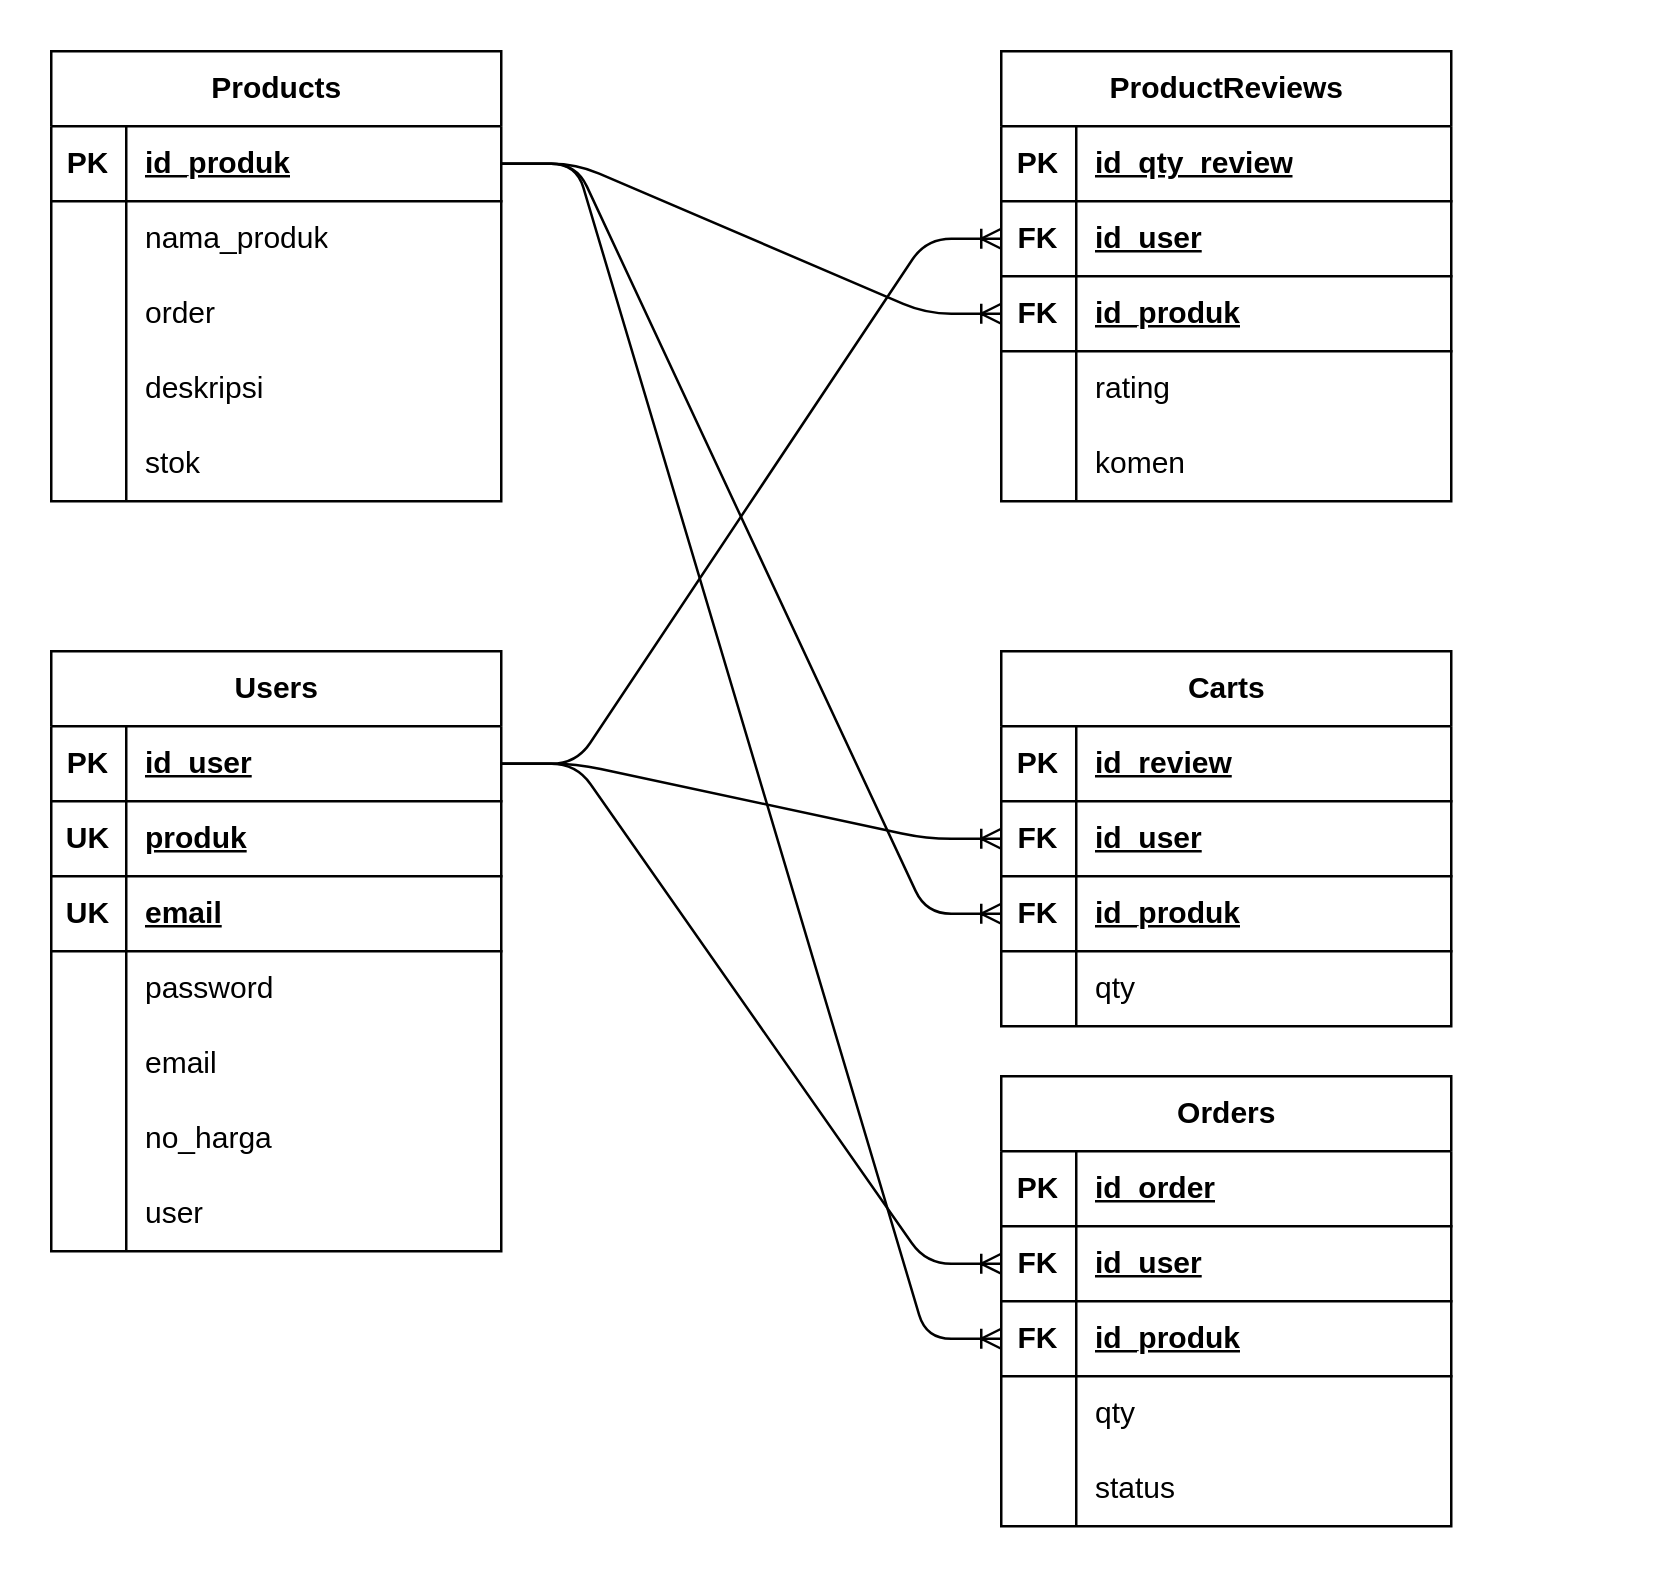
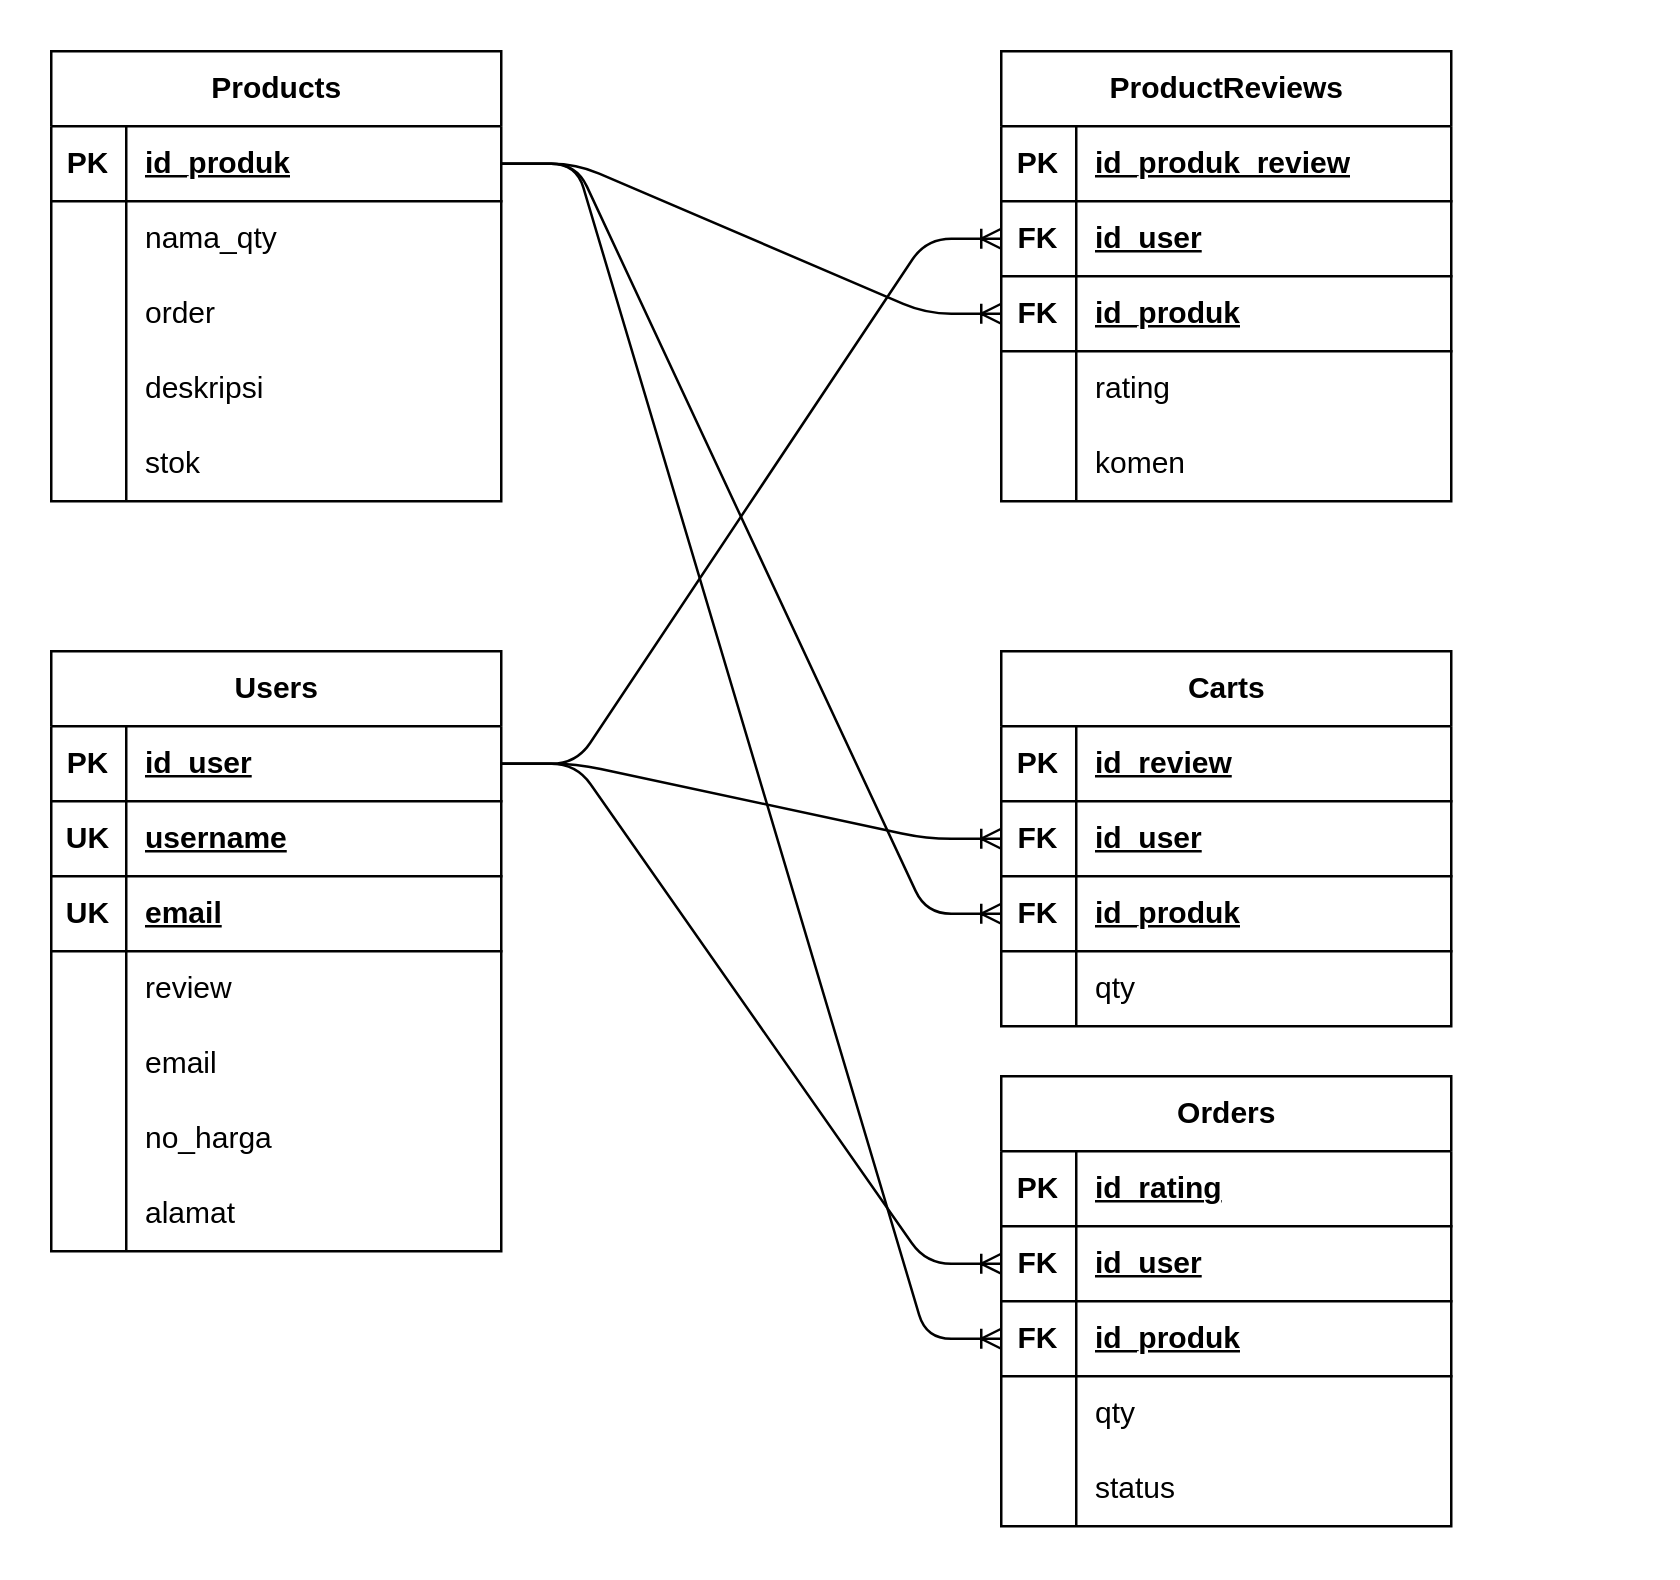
(1198, 164) -> (1223, 164)
(239, 239) -> (213, 239)
(197, 839) -> (213, 839)
(213, 989) -> (193, 989)
(1160, 1189) -> (1164, 1189)
(180, 1214) -> (193, 1214)
